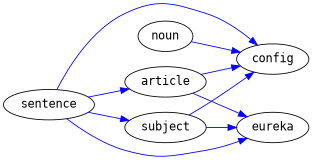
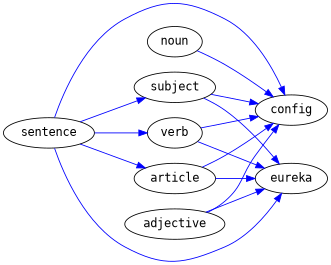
none -> (175, 133)
none -> (175, 224)
